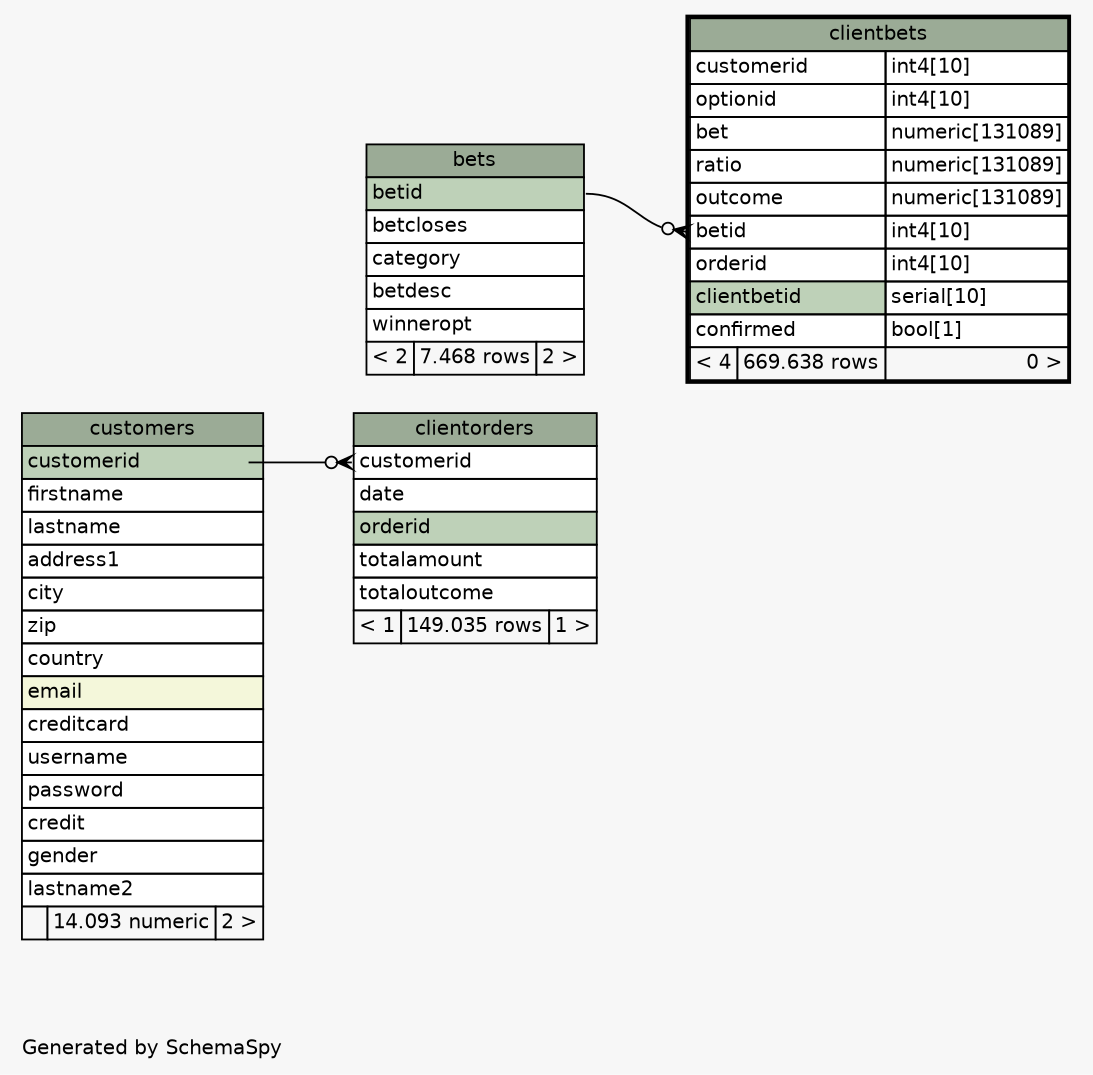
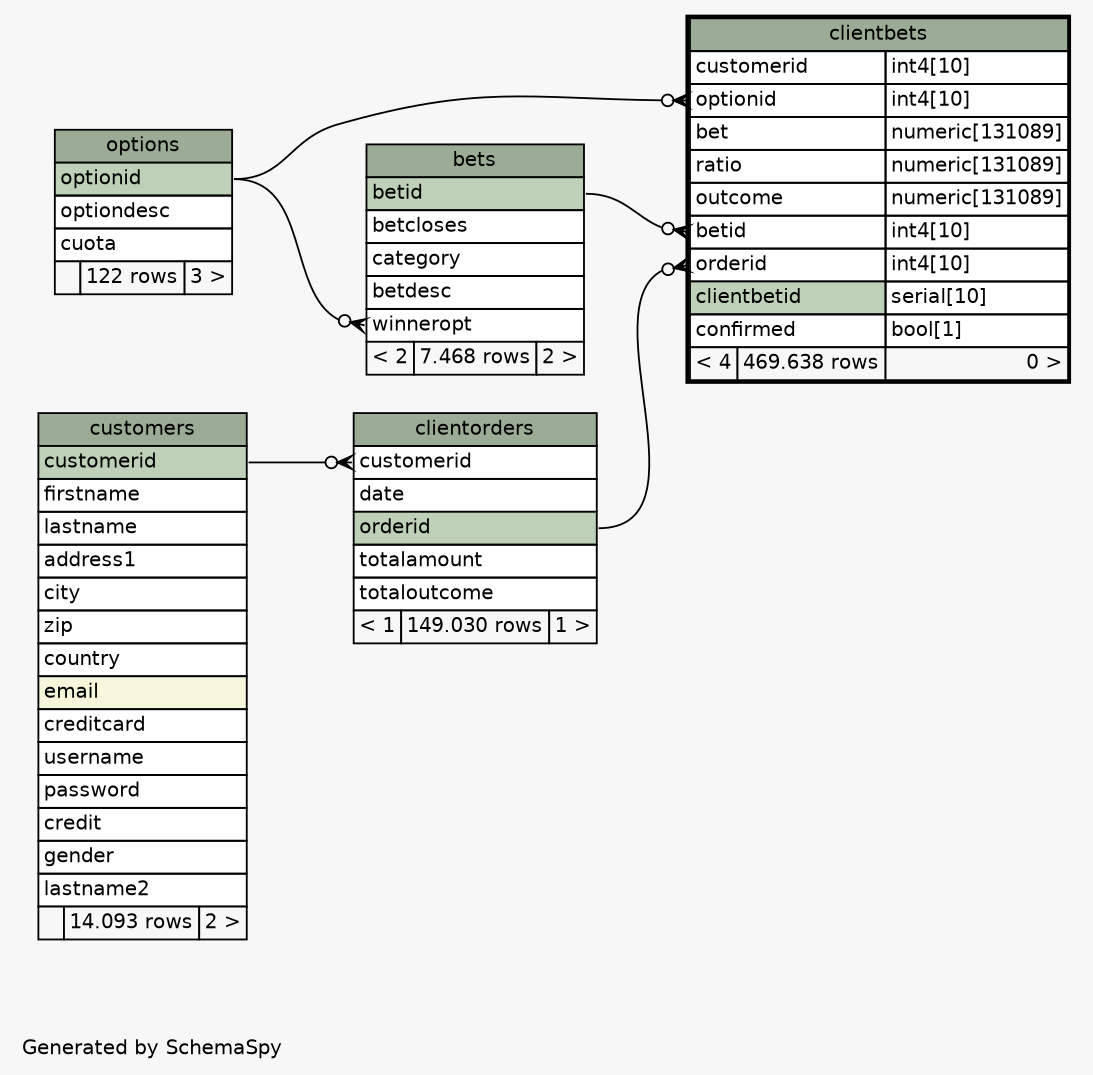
none -> (143, 212)
(812, 363) -> (812, 363)
none -> (645, 410)
(475, 626) -> (475, 626)
(132, 922) -> (132, 922)
